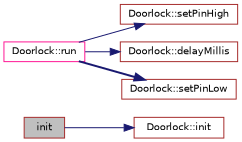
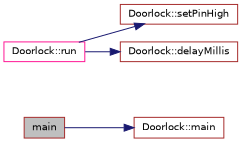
(179, 89) -> none
(44, 128) -> (44, 128)
(179, 128) -> (179, 128)
